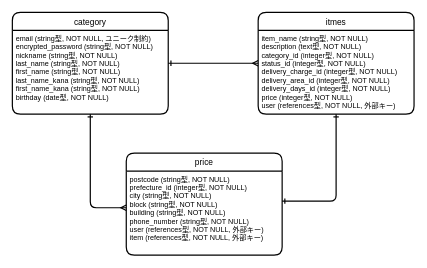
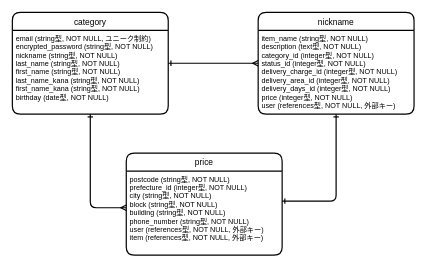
(336, 22) -> (336, 22)
